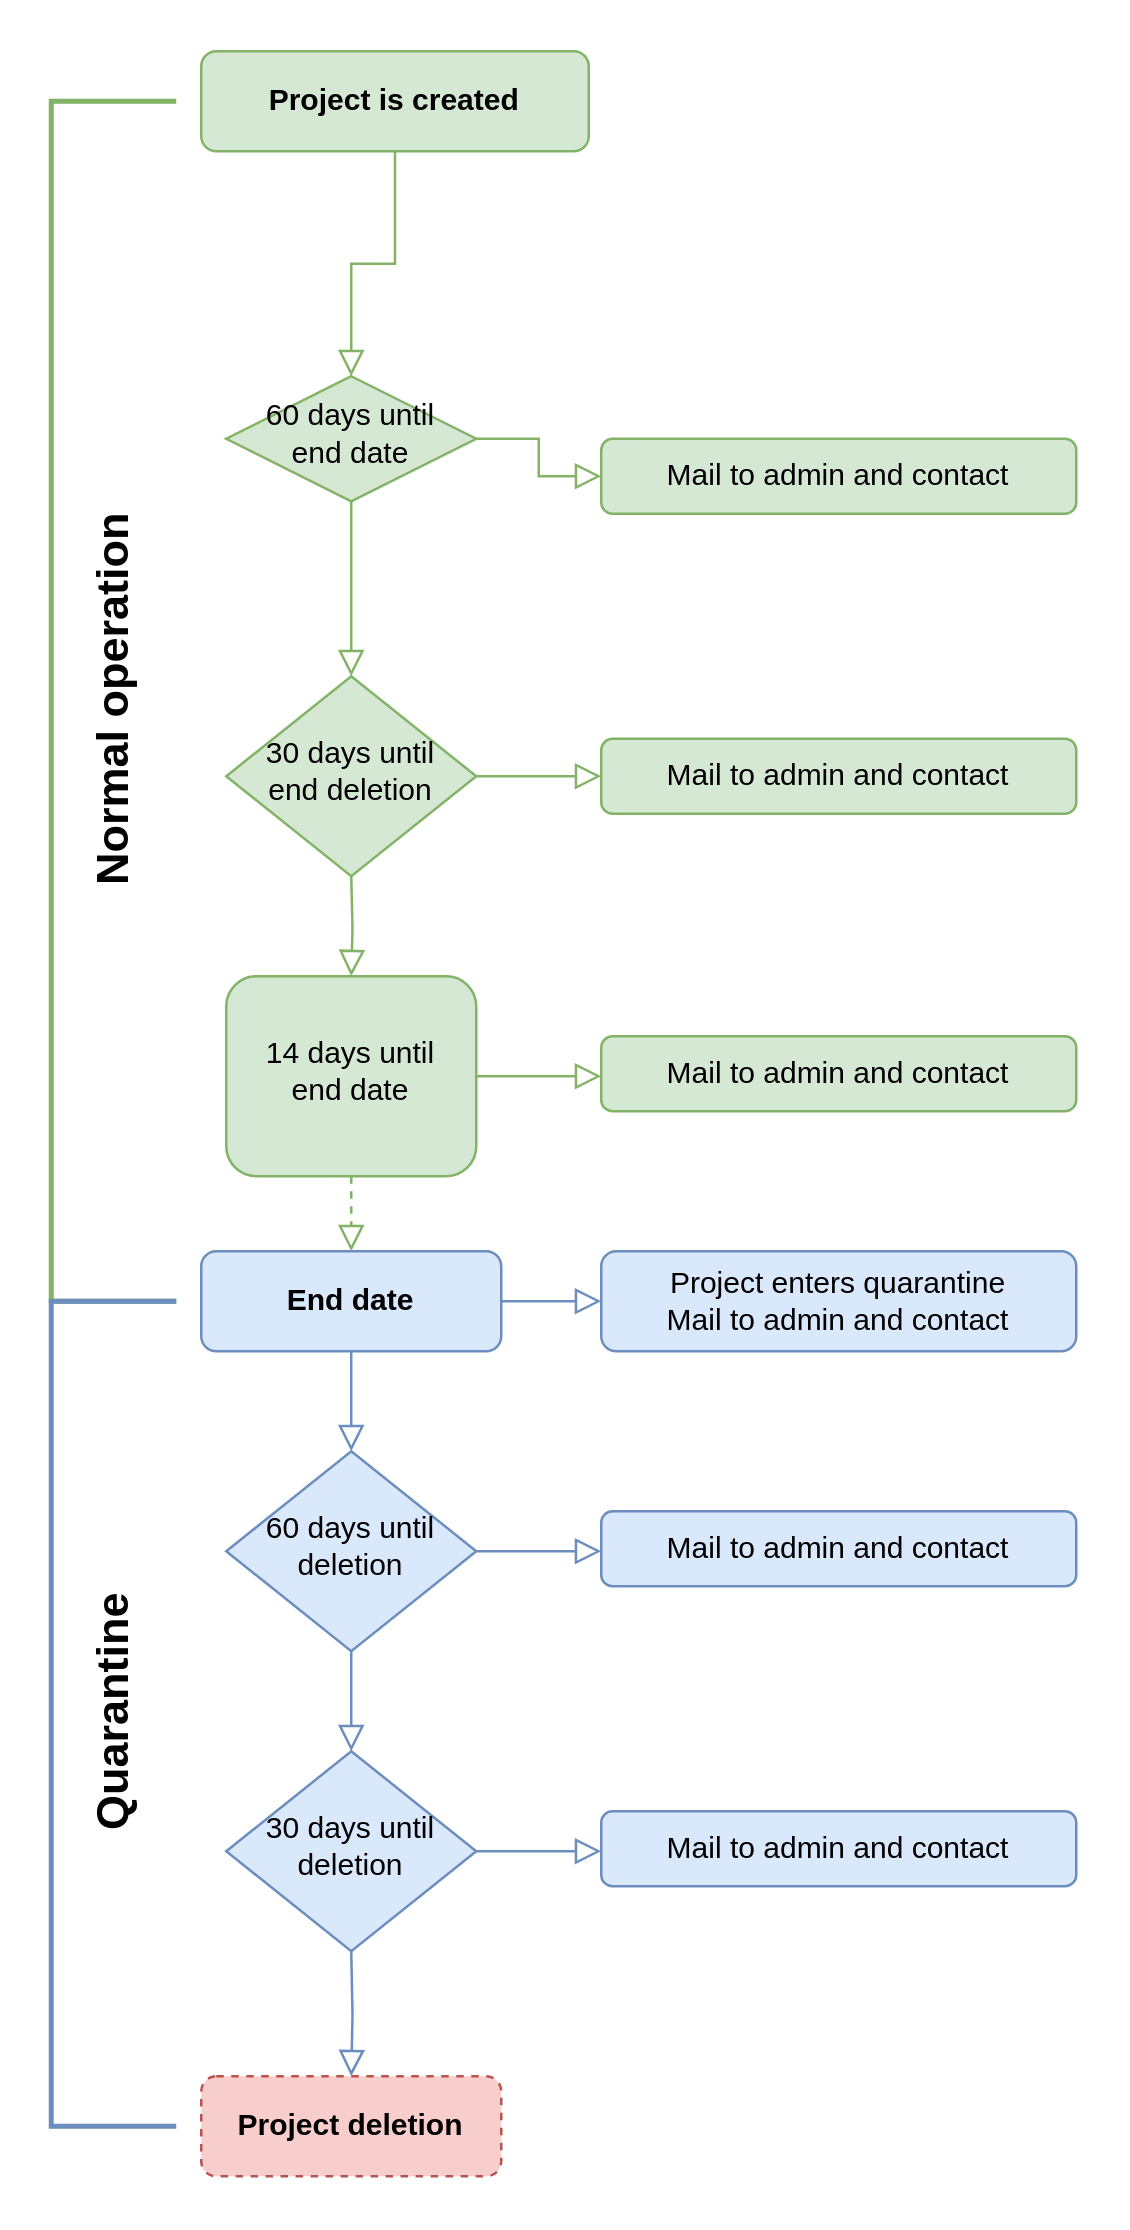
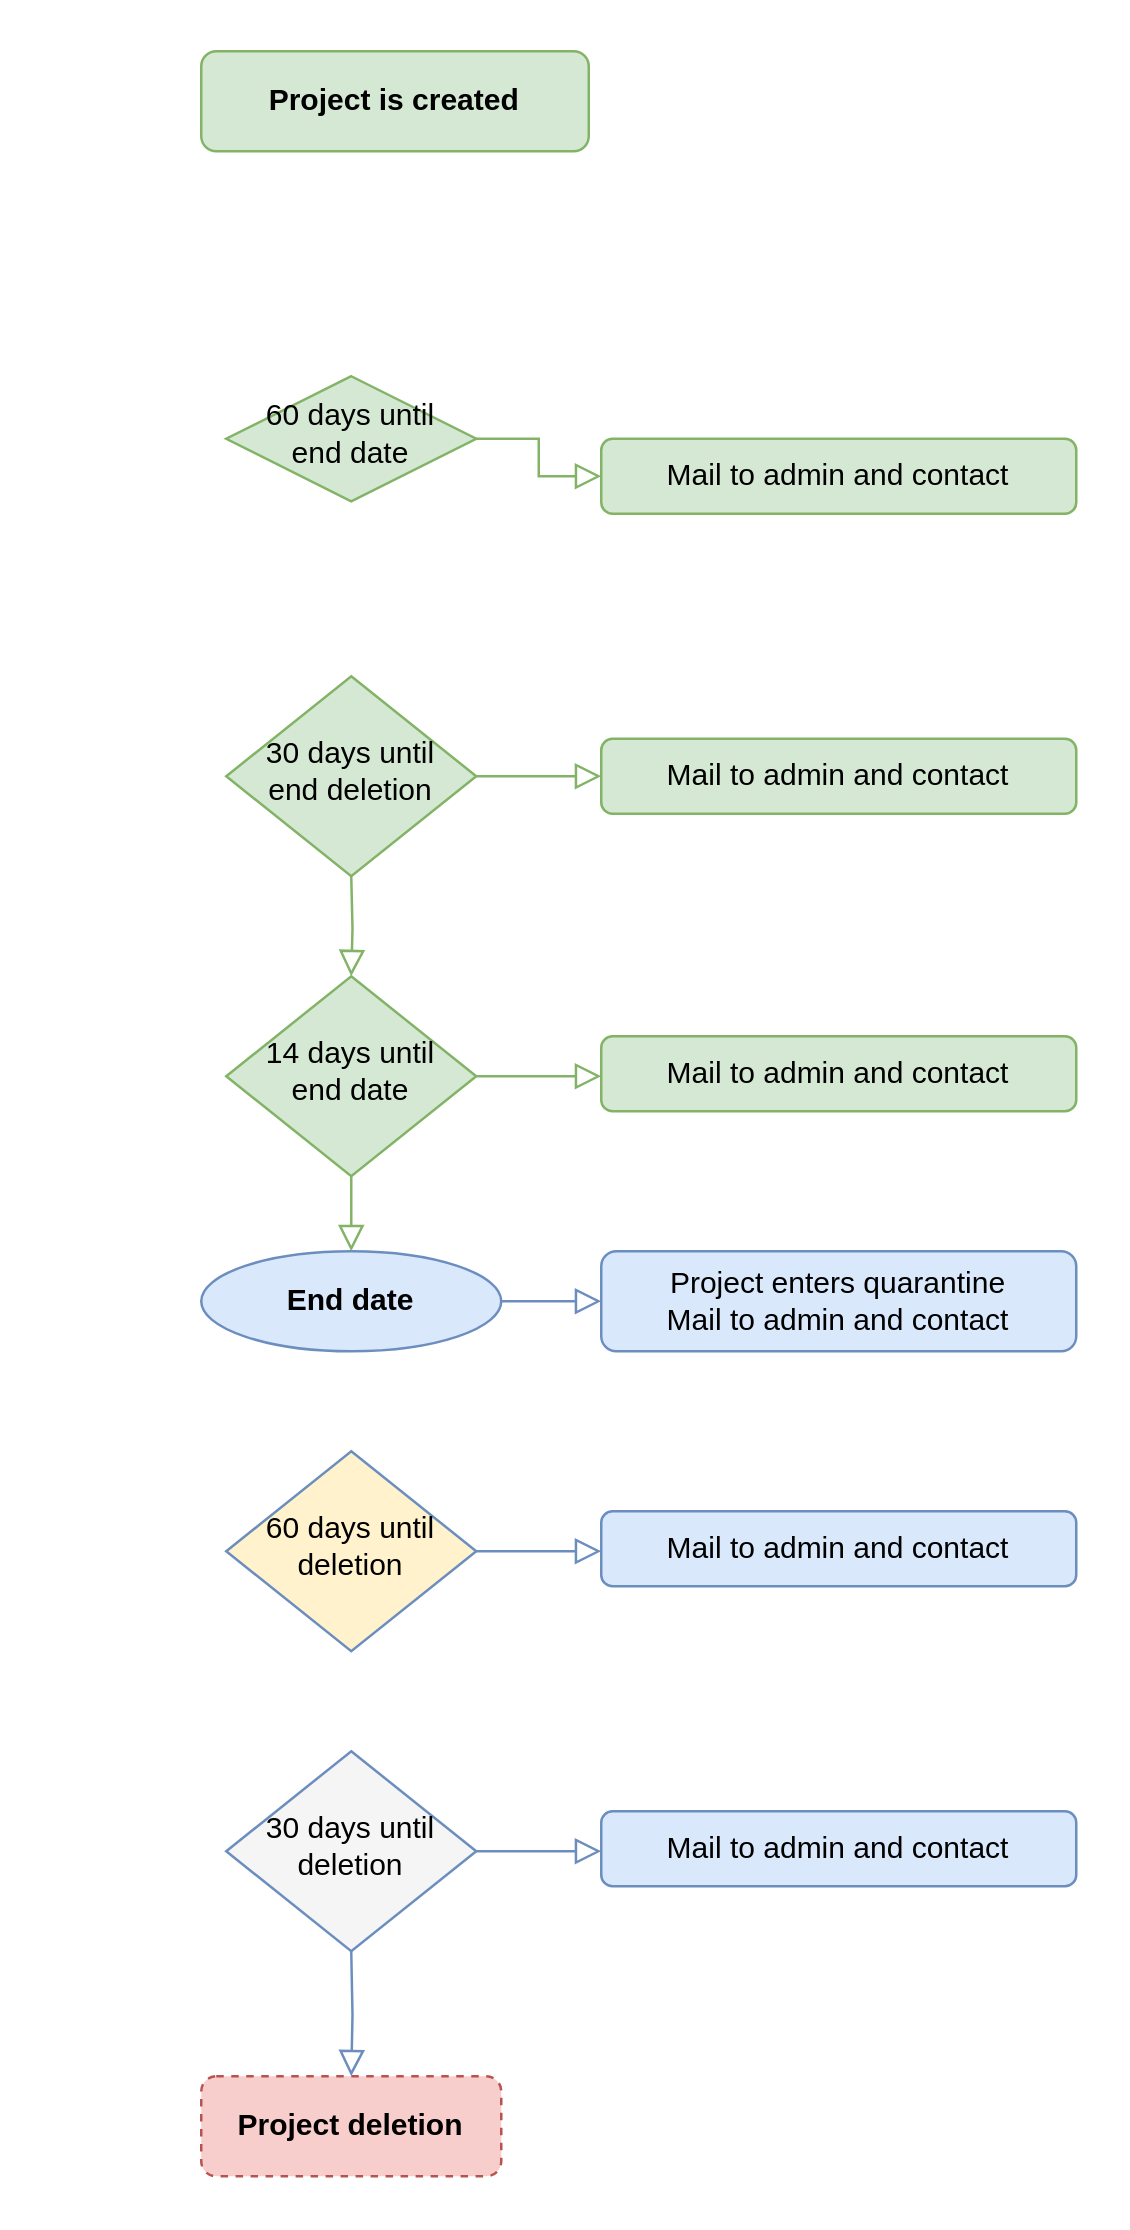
(386, 264) -> none
(351, 576) -> none
(114, 701) -> none
(351, 1076) -> (351, 1076)
(351, 1199) -> (351, 1199)
(351, 1301) -> (351, 1301)
(351, 1389) -> none
(351, 1551) -> (351, 1551)
(351, 1689) -> none
(114, 1714) -> none
(351, 1851) -> (351, 1851)
